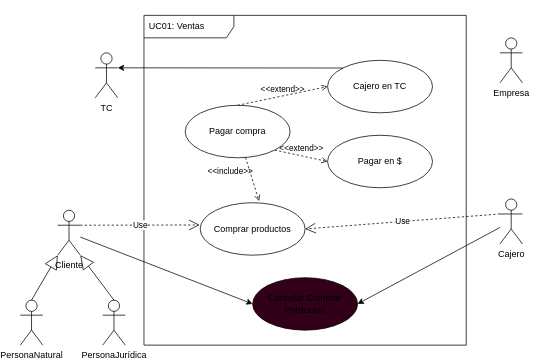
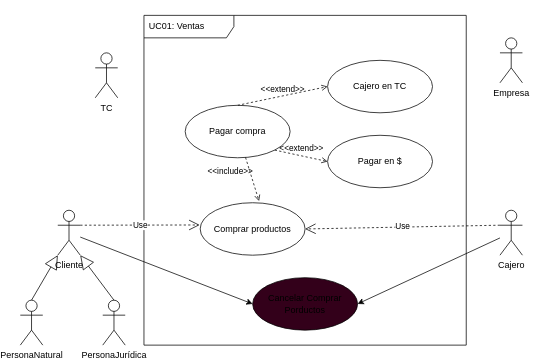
(132, 68) -> none
(511, 222) -> (511, 233)
